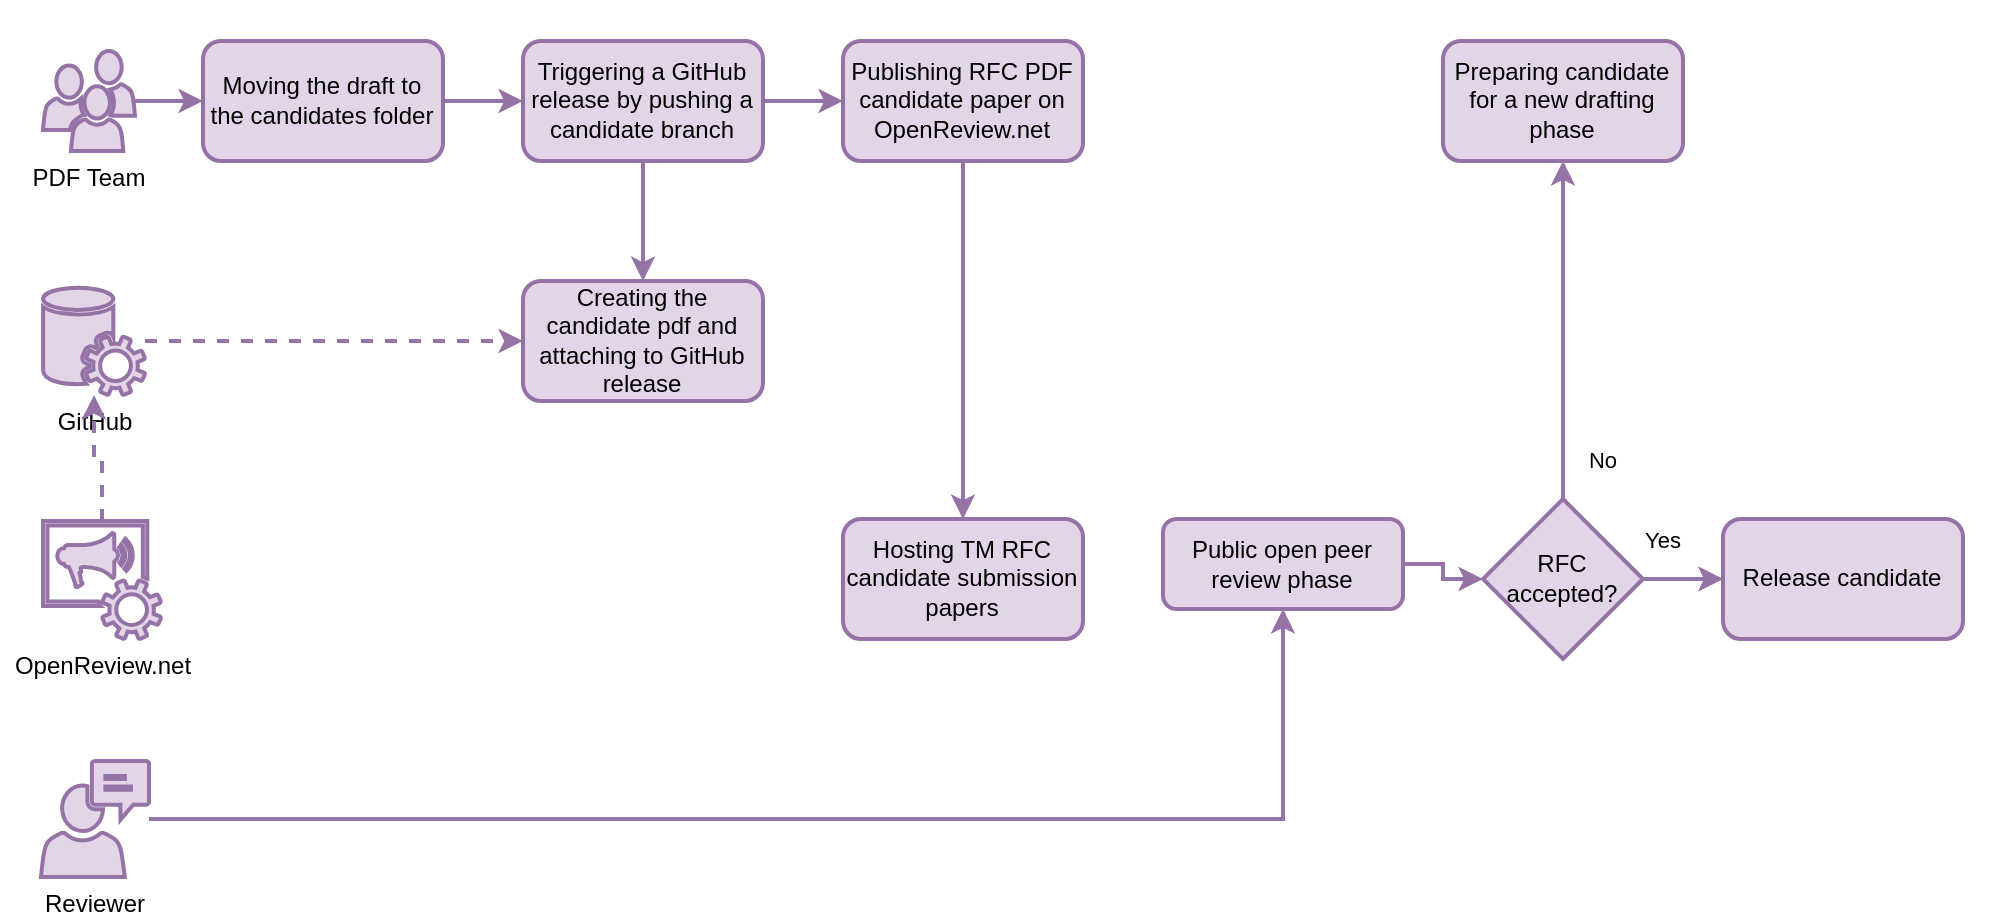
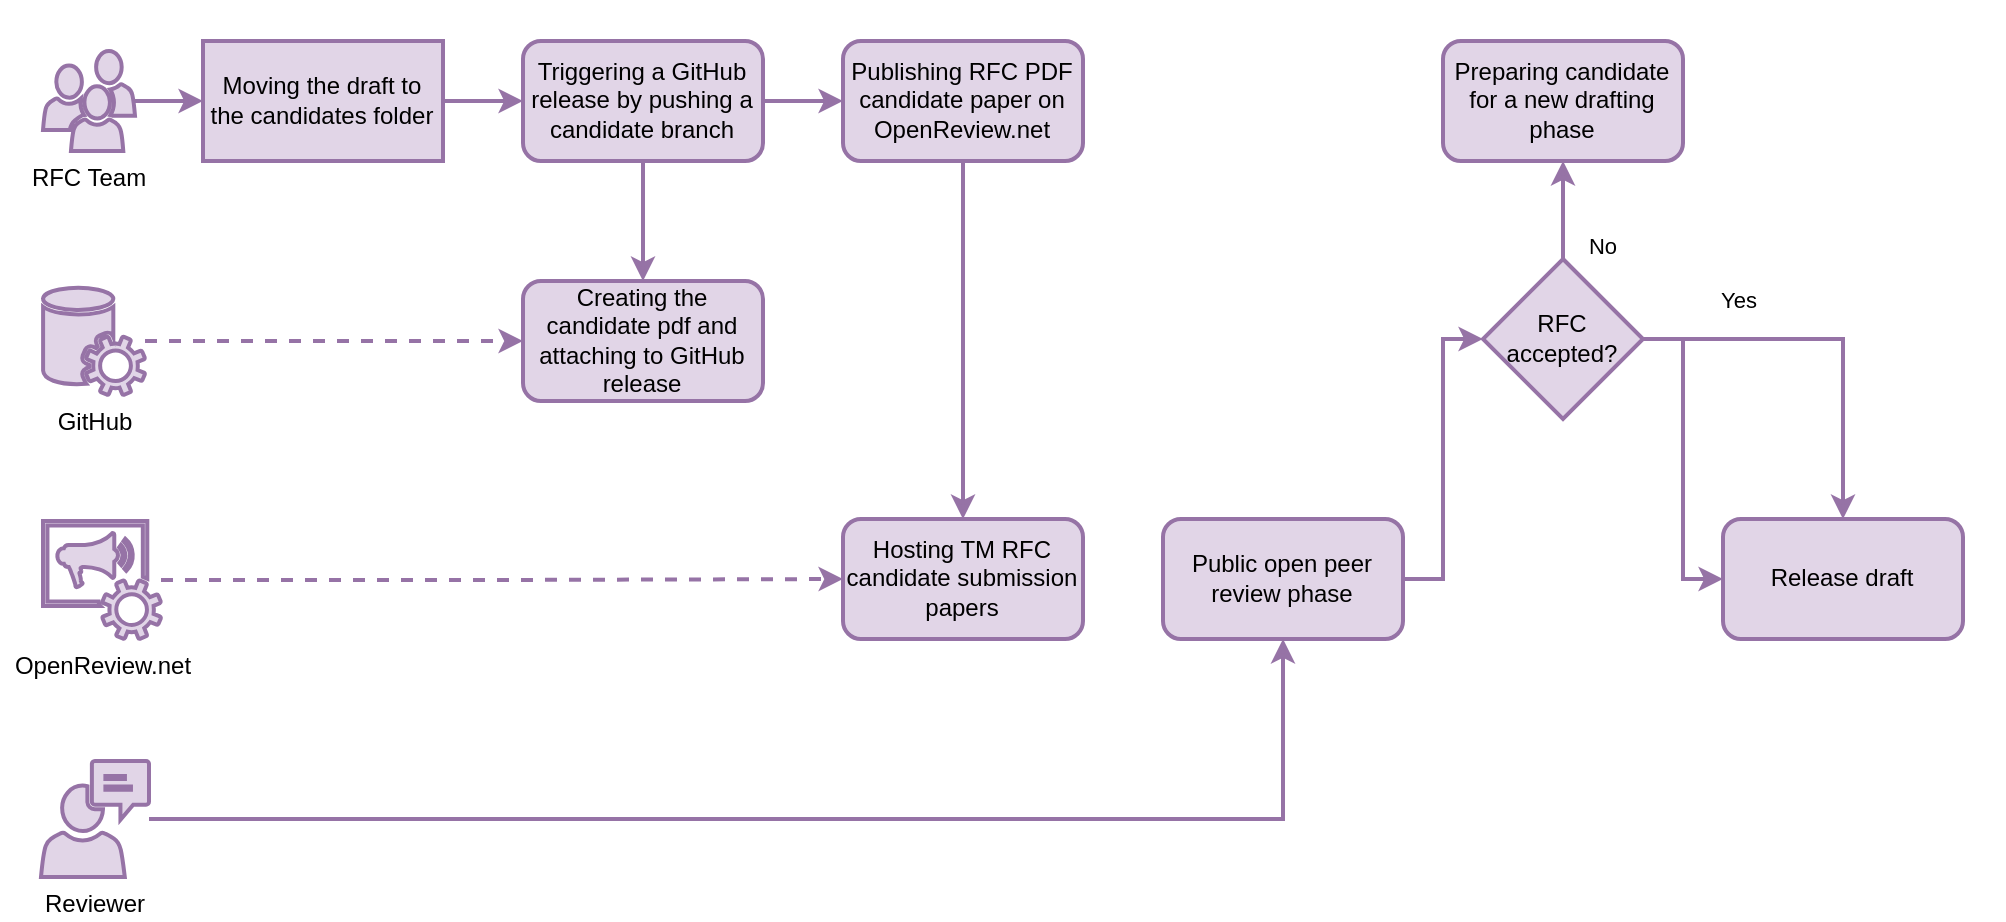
(323, 101) -> (323, 101)
(90, 179) -> (90, 179)
(97, 458) -> (817, 579)
(1283, 564) -> (1283, 579)
(1563, 579) -> (1563, 339)
(1843, 579) -> (1843, 579)
